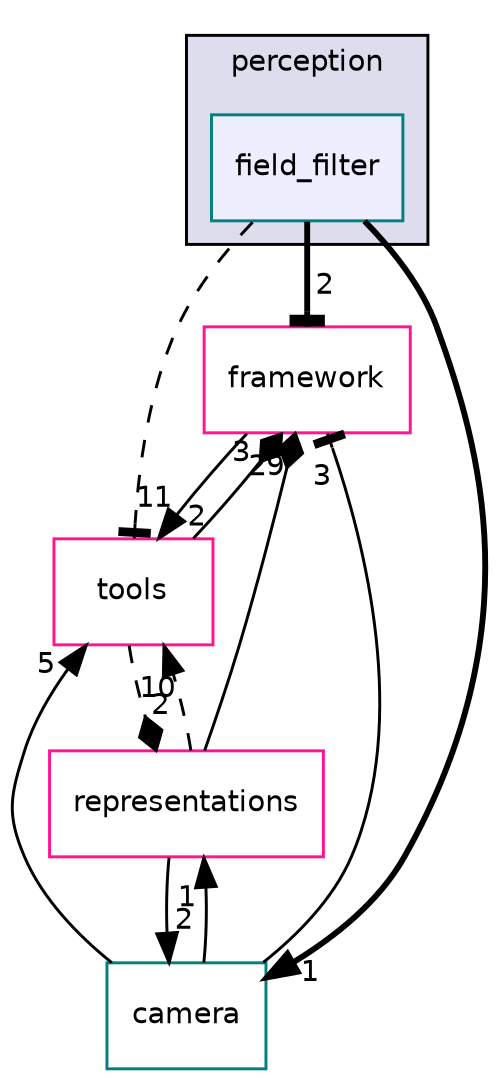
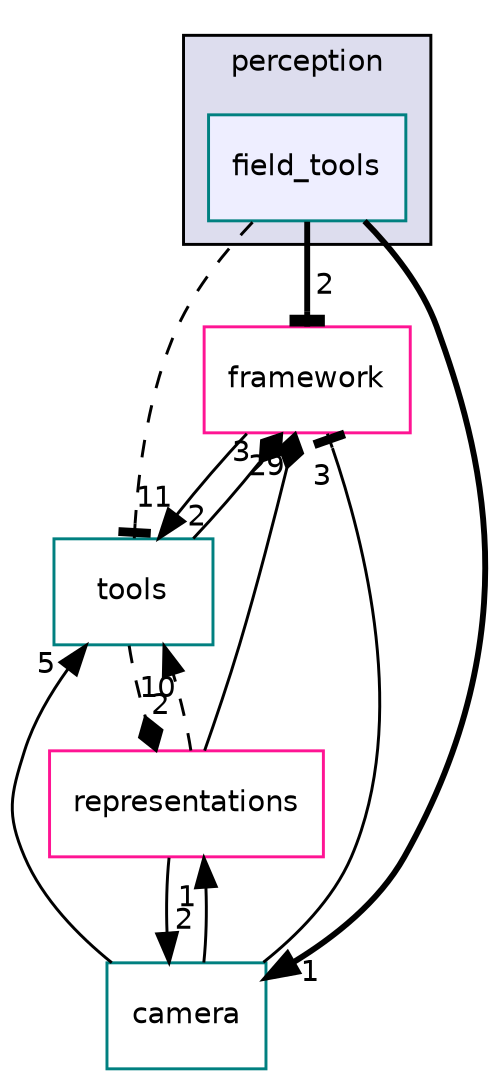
(307, 168) -> (307, 168)
(133, 592) -> (133, 592)
